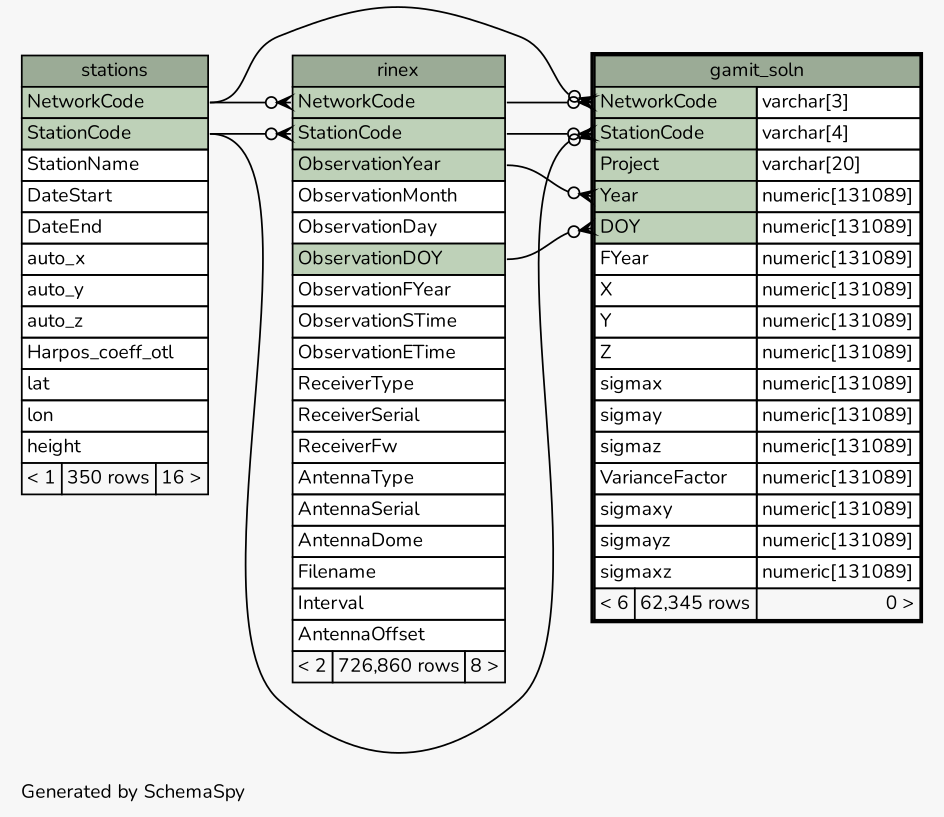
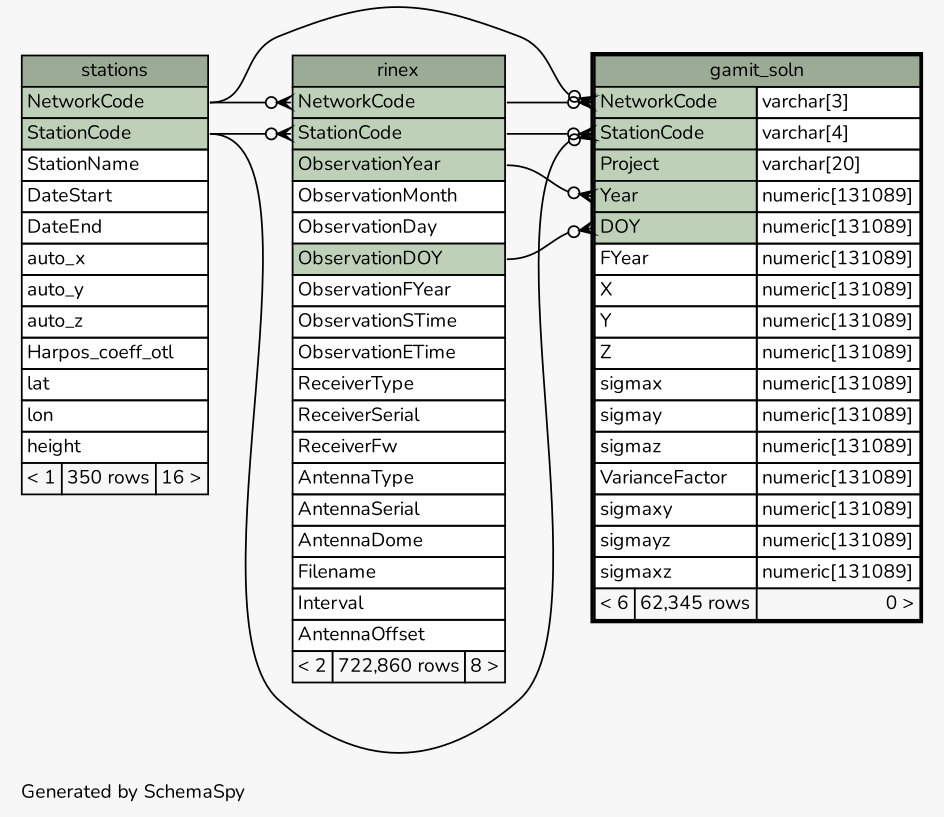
(399, 666) -> (399, 666)
